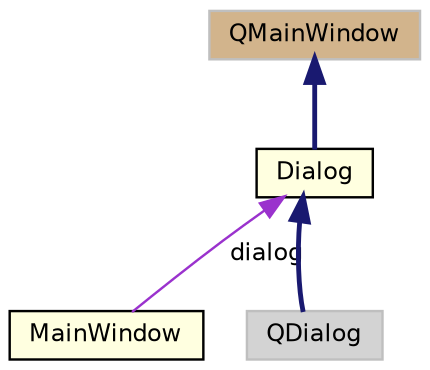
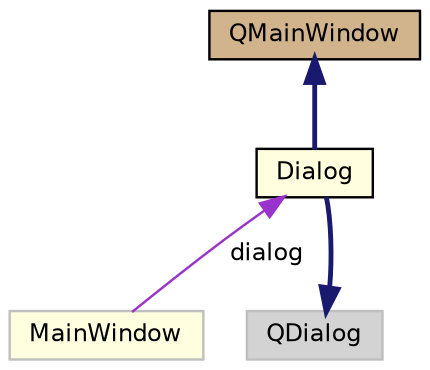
(315, 35) -> (315, 35)
(299, 267) -> (331, 242)
(107, 335) -> (107, 335)
